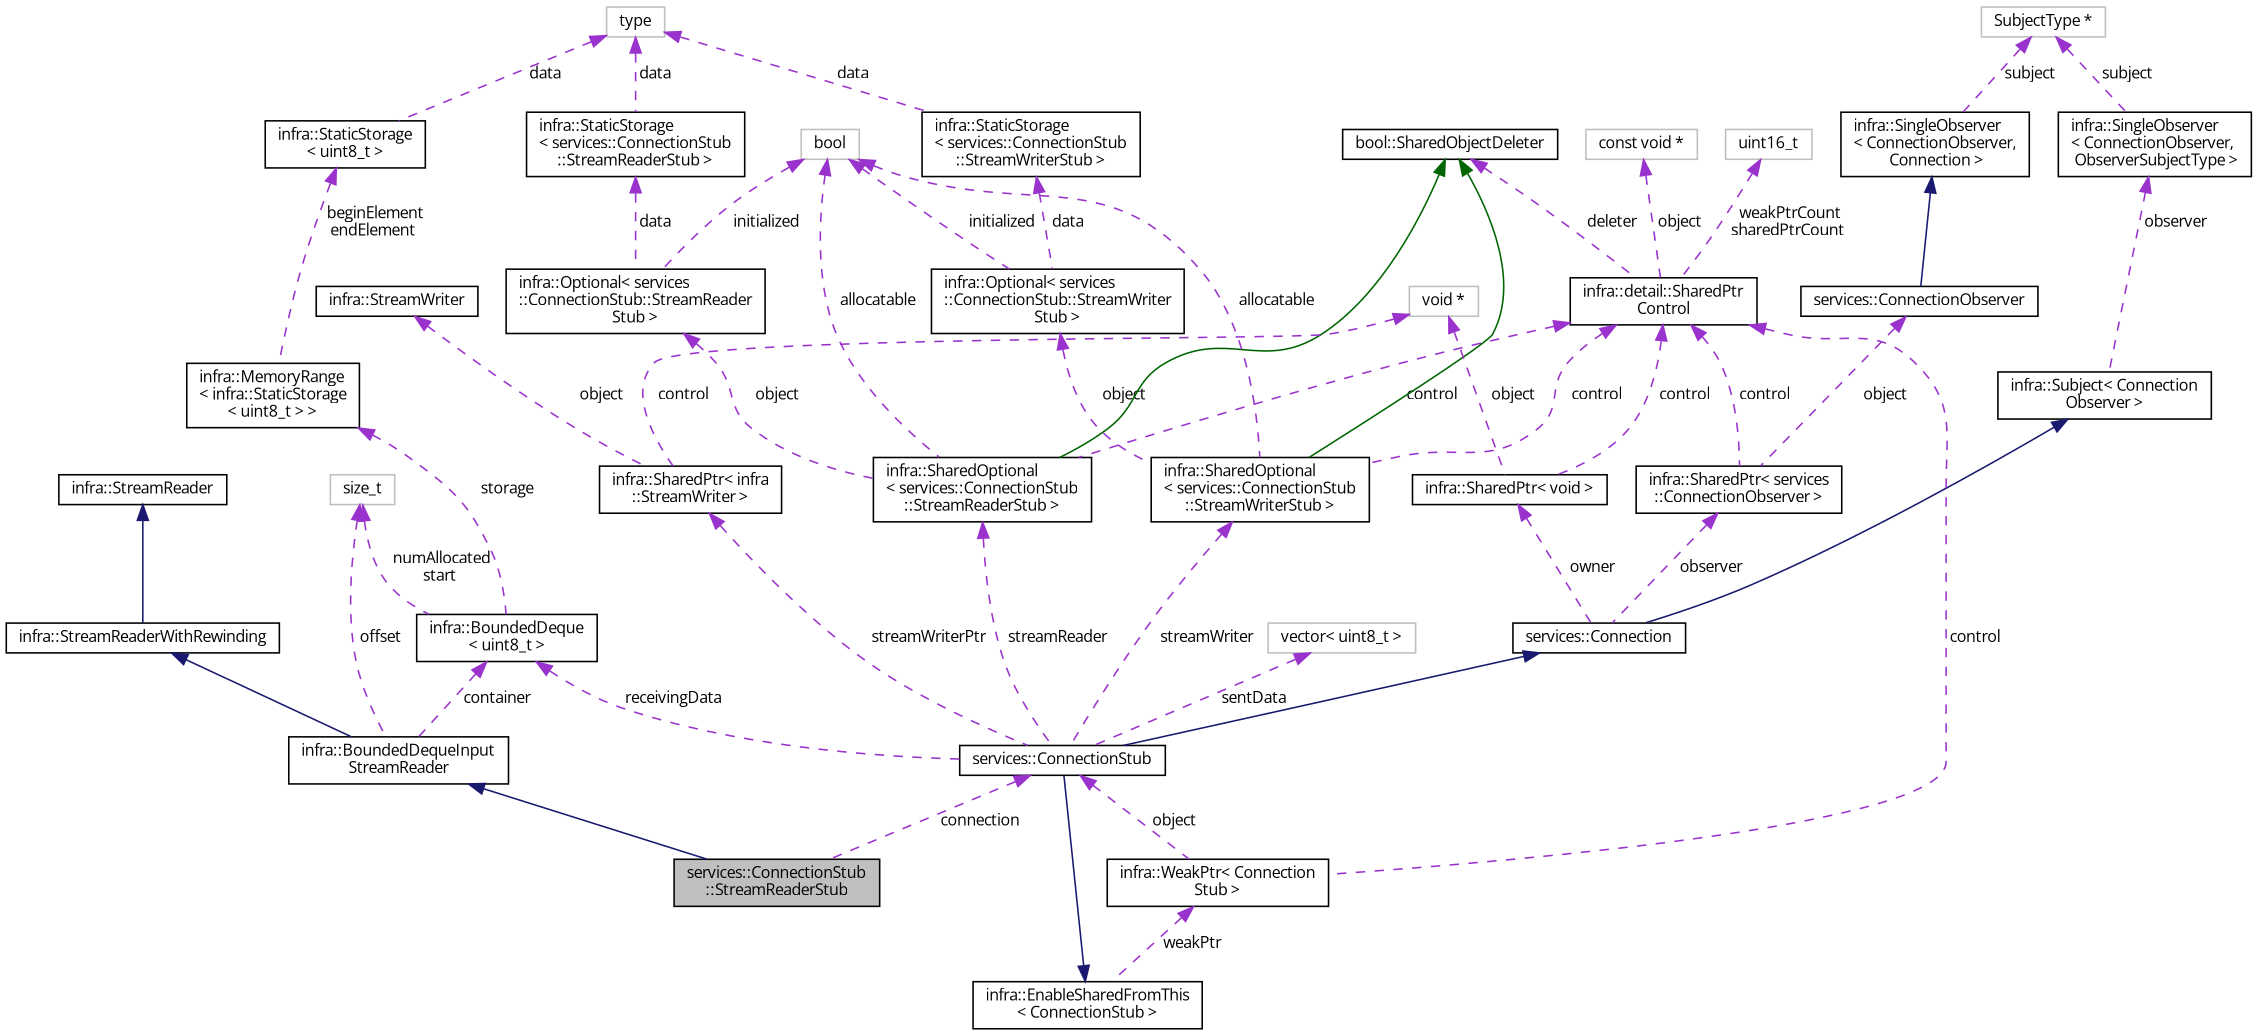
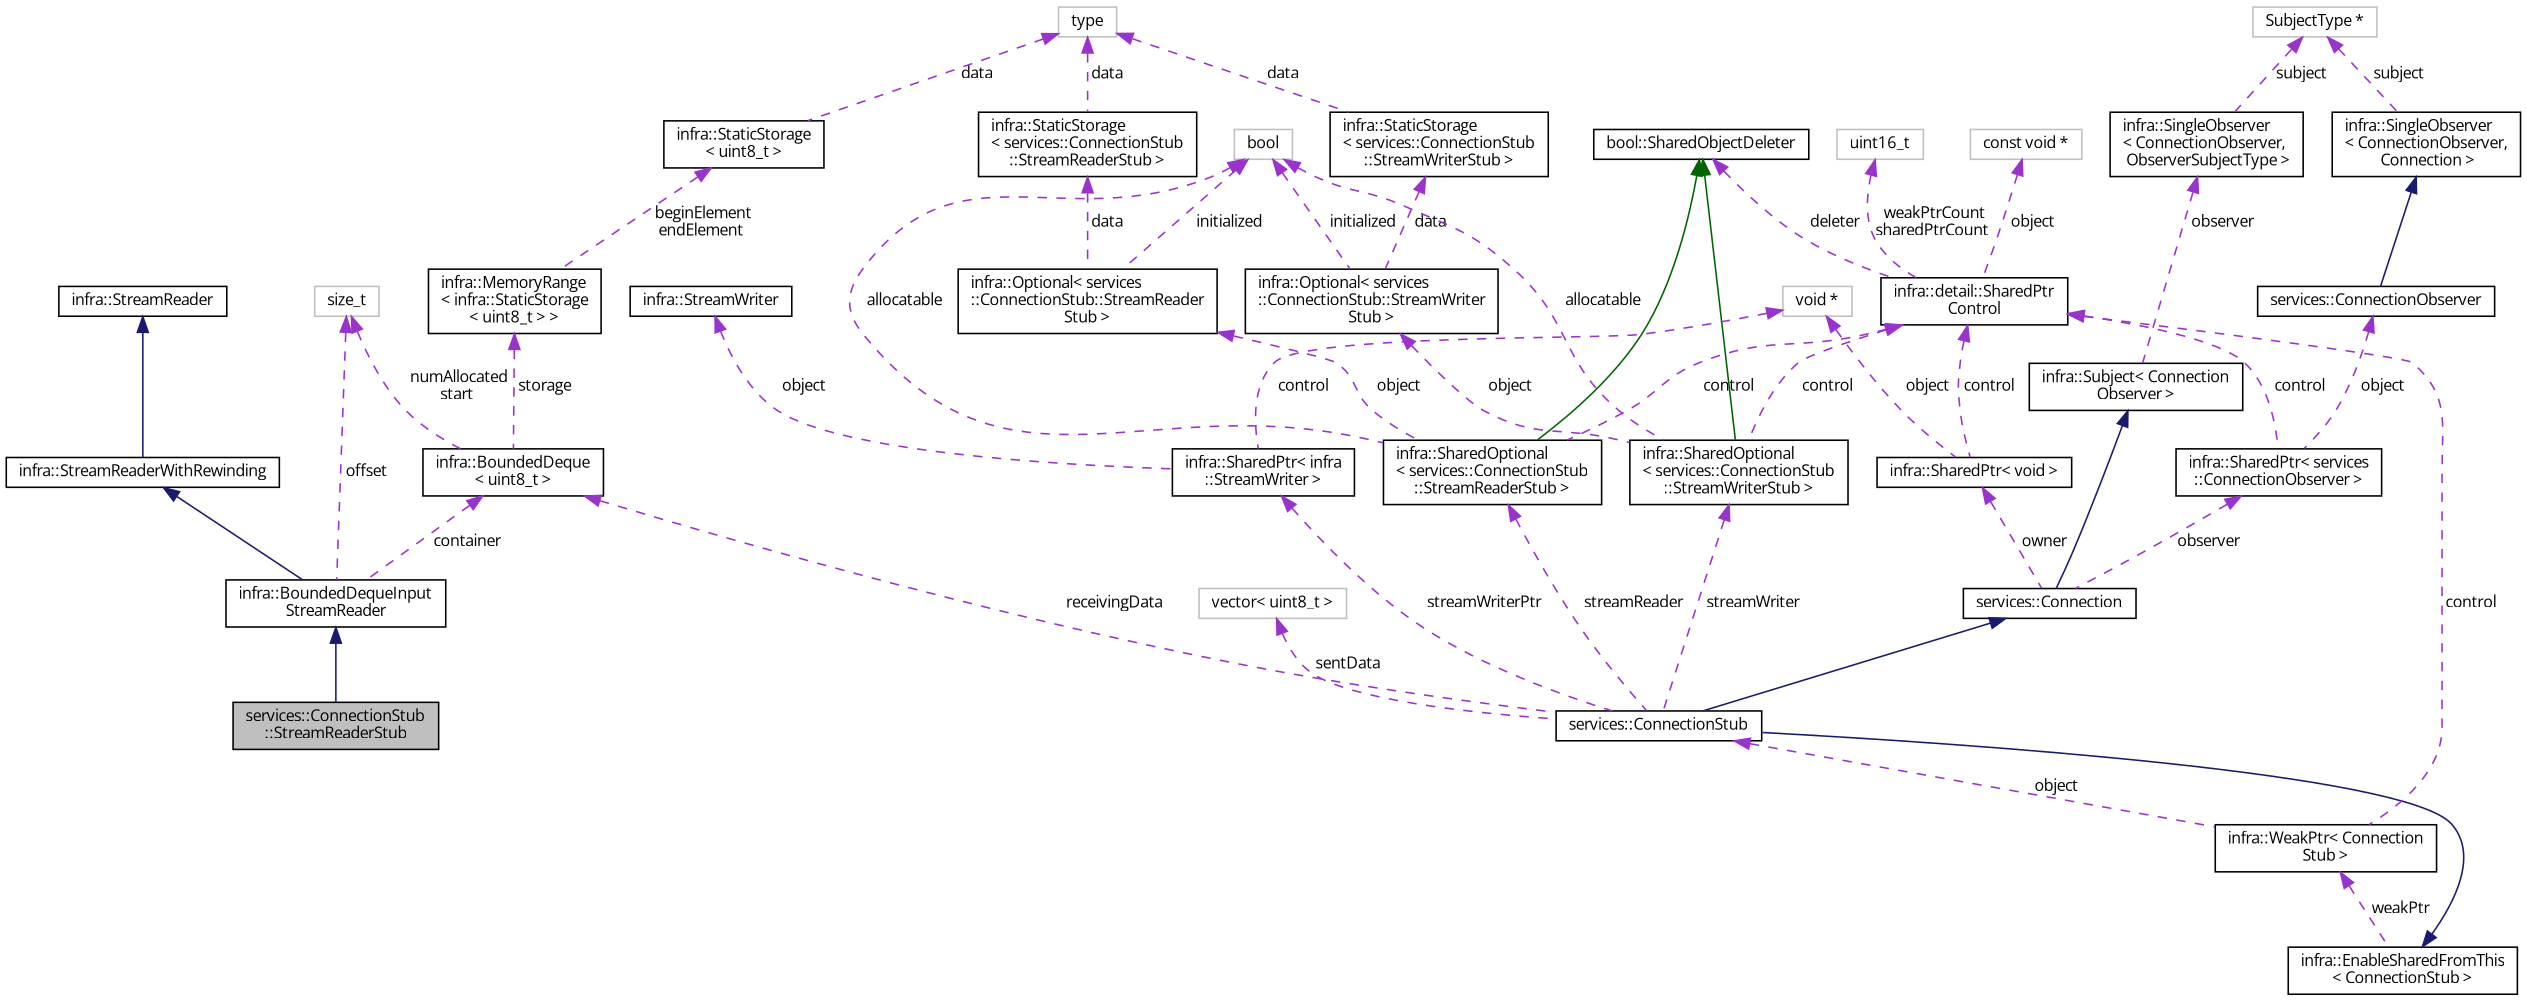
(923, 820) -> none
